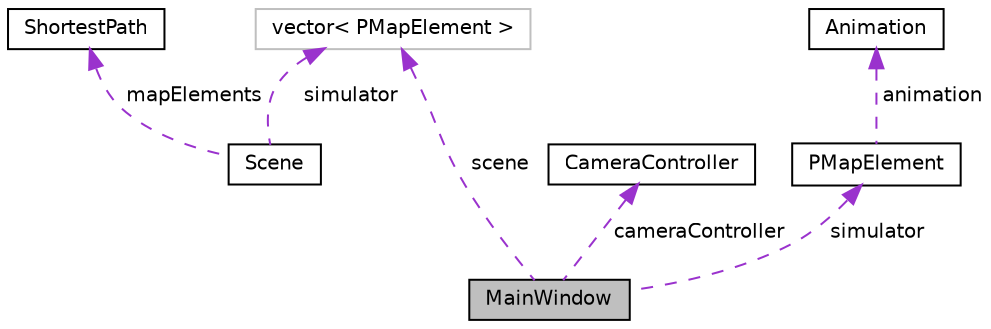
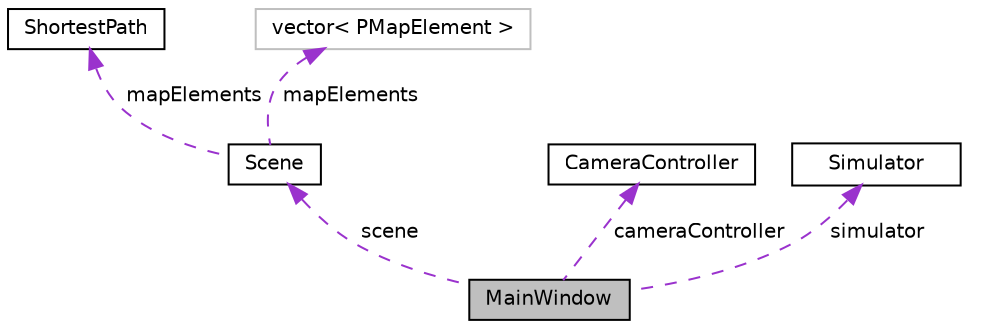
(876, 29) -> none
(348, 96) -> (348, 96)
(876, 164) -> (876, 164)
(462, 180) -> (378, 255)
